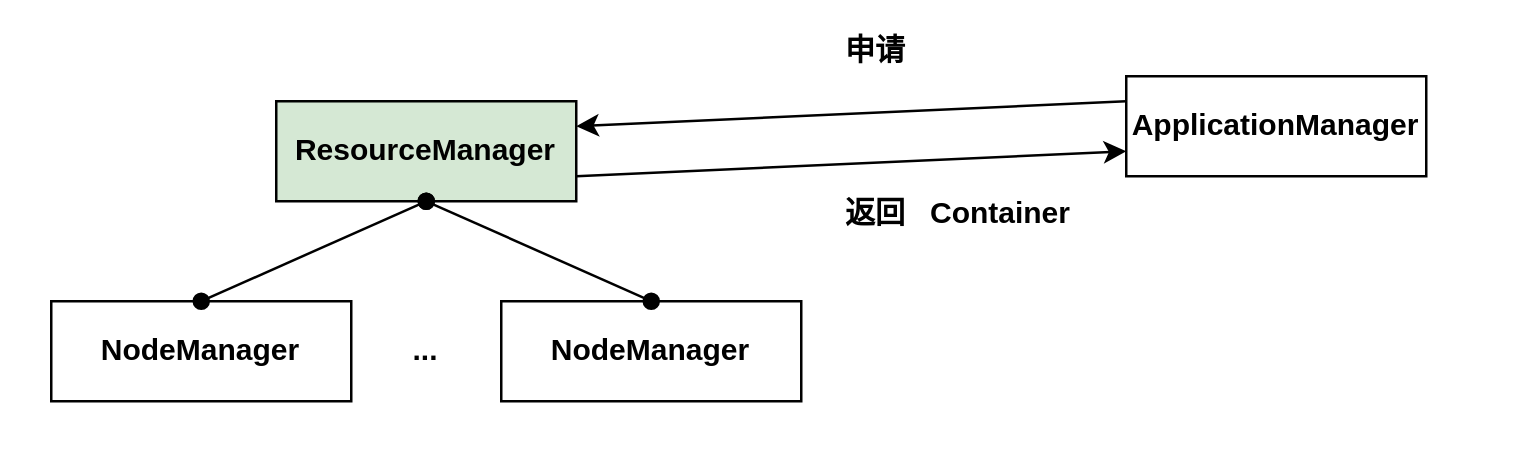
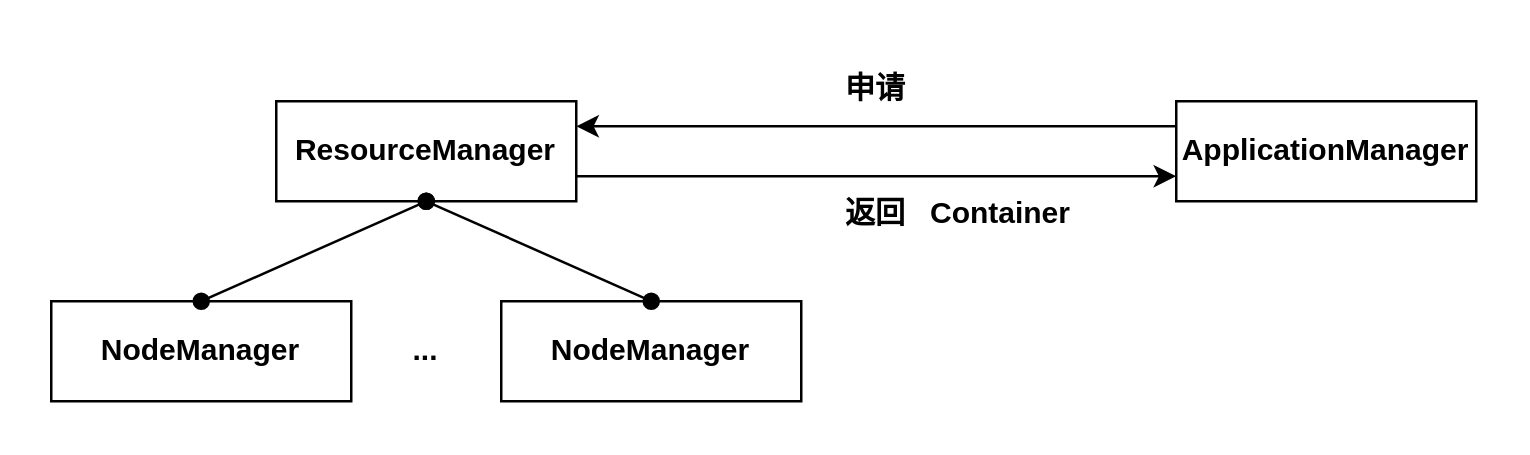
(876, 51) -> (876, 89)
(1276, 126) -> (1326, 151)
(426, 151) -> (426, 151)
